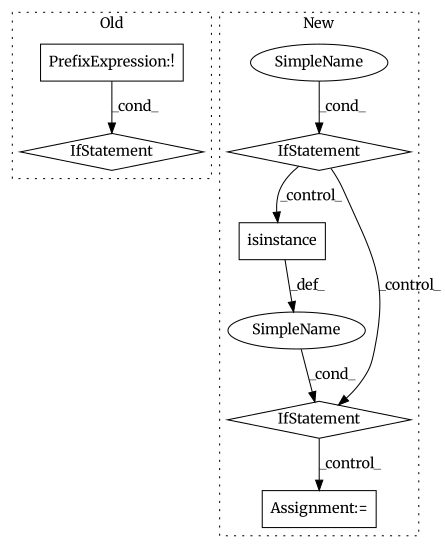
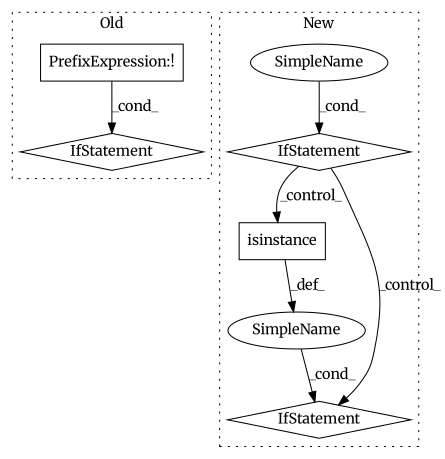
(319, 509) -> none
